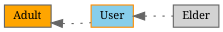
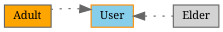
(77, 24) -> (65, 9)
